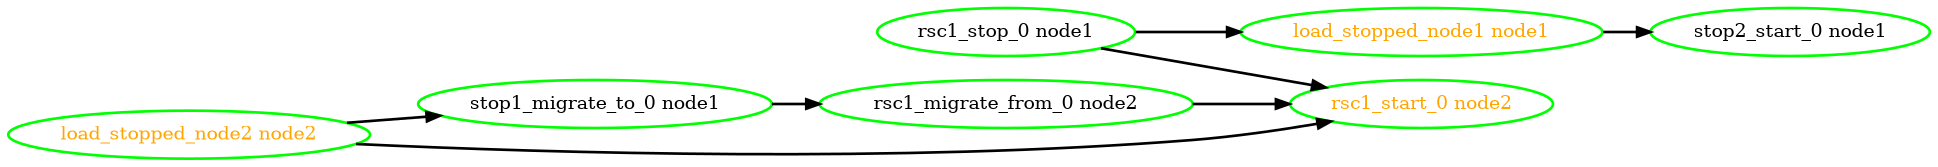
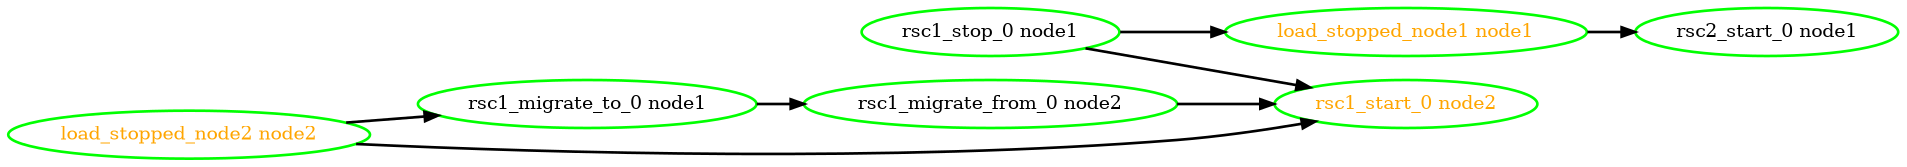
(1790, 32) -> (1767, 32)
(595, 104) -> (587, 104)
